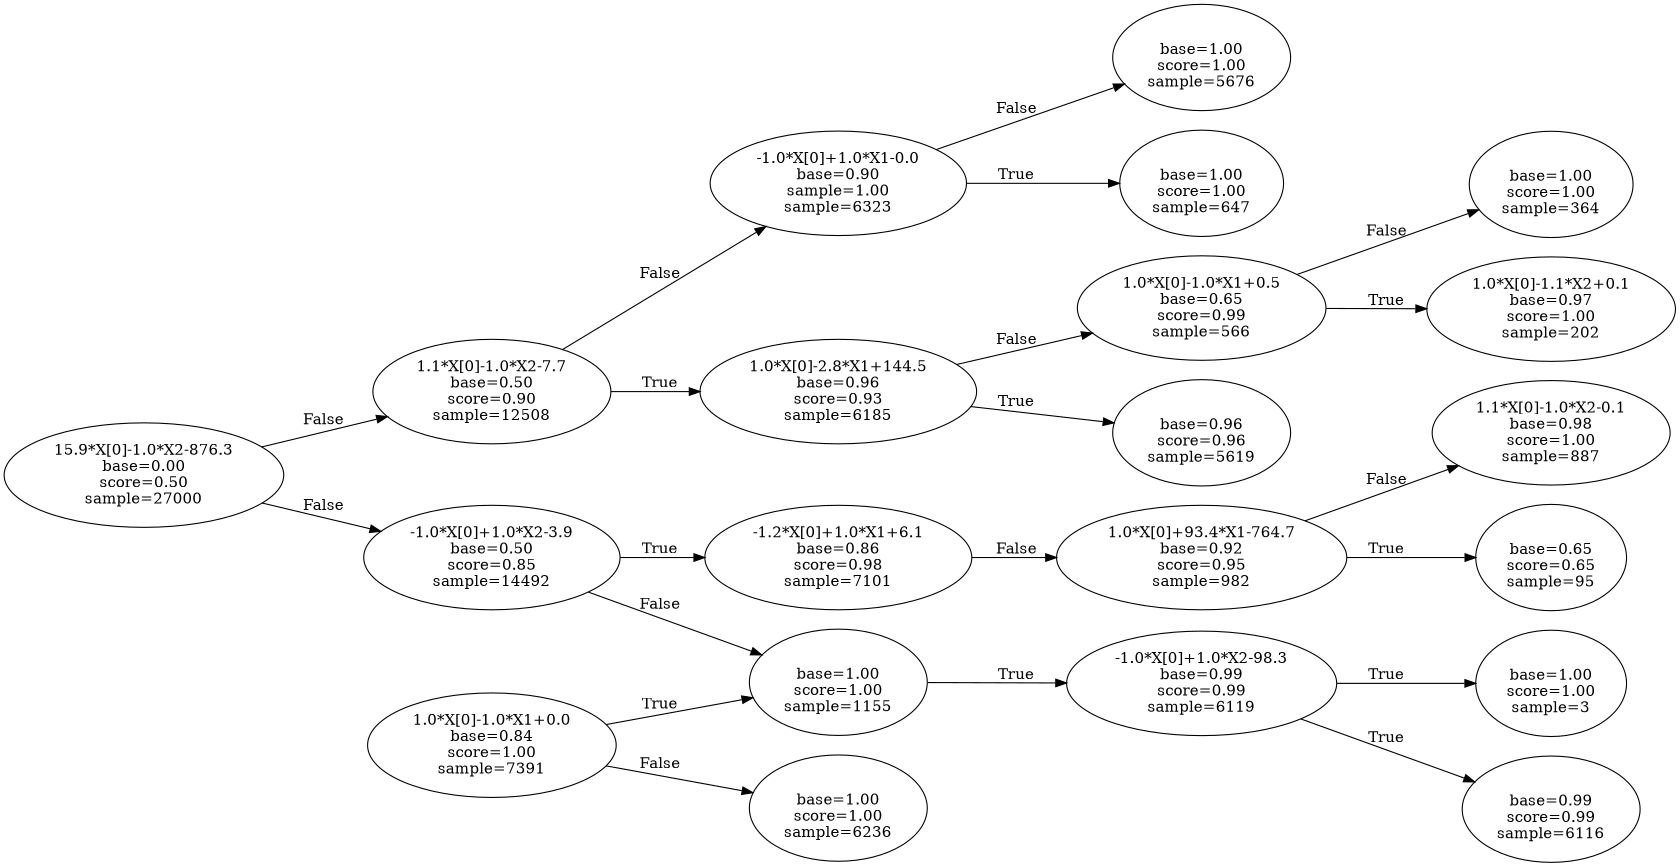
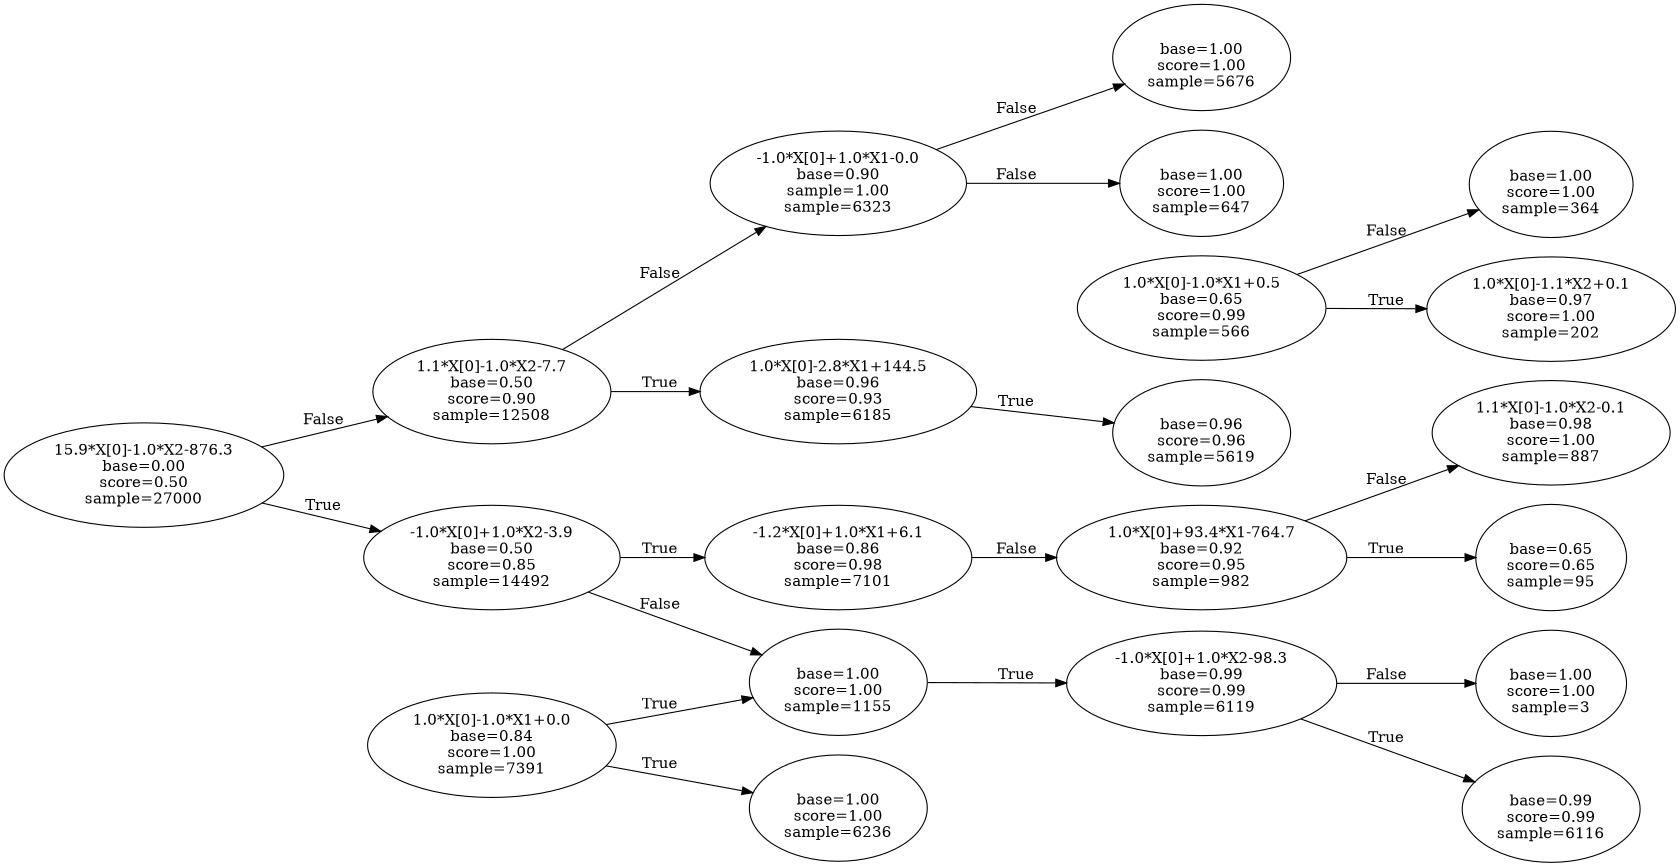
(1017, 175) -> (1017, 175)
(1019, 350) -> none
(324, 506) -> (324, 506)
(1387, 675) -> (1387, 675)
(660, 764) -> (660, 764)
